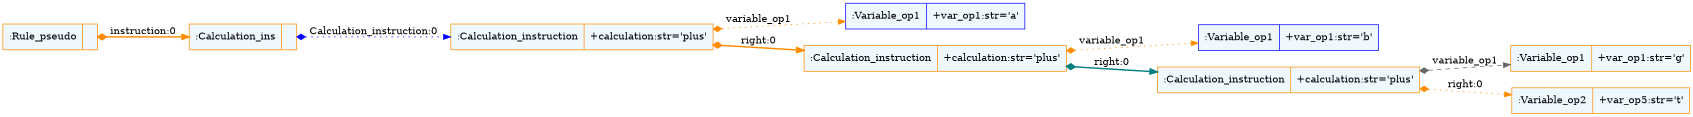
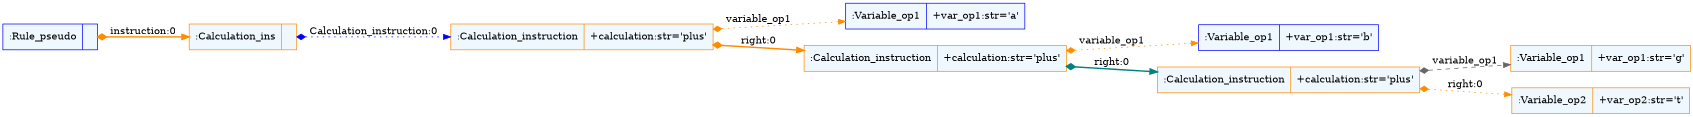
(50, 37) -> (50, 37)
(1641, 100) -> (1641, 100)
